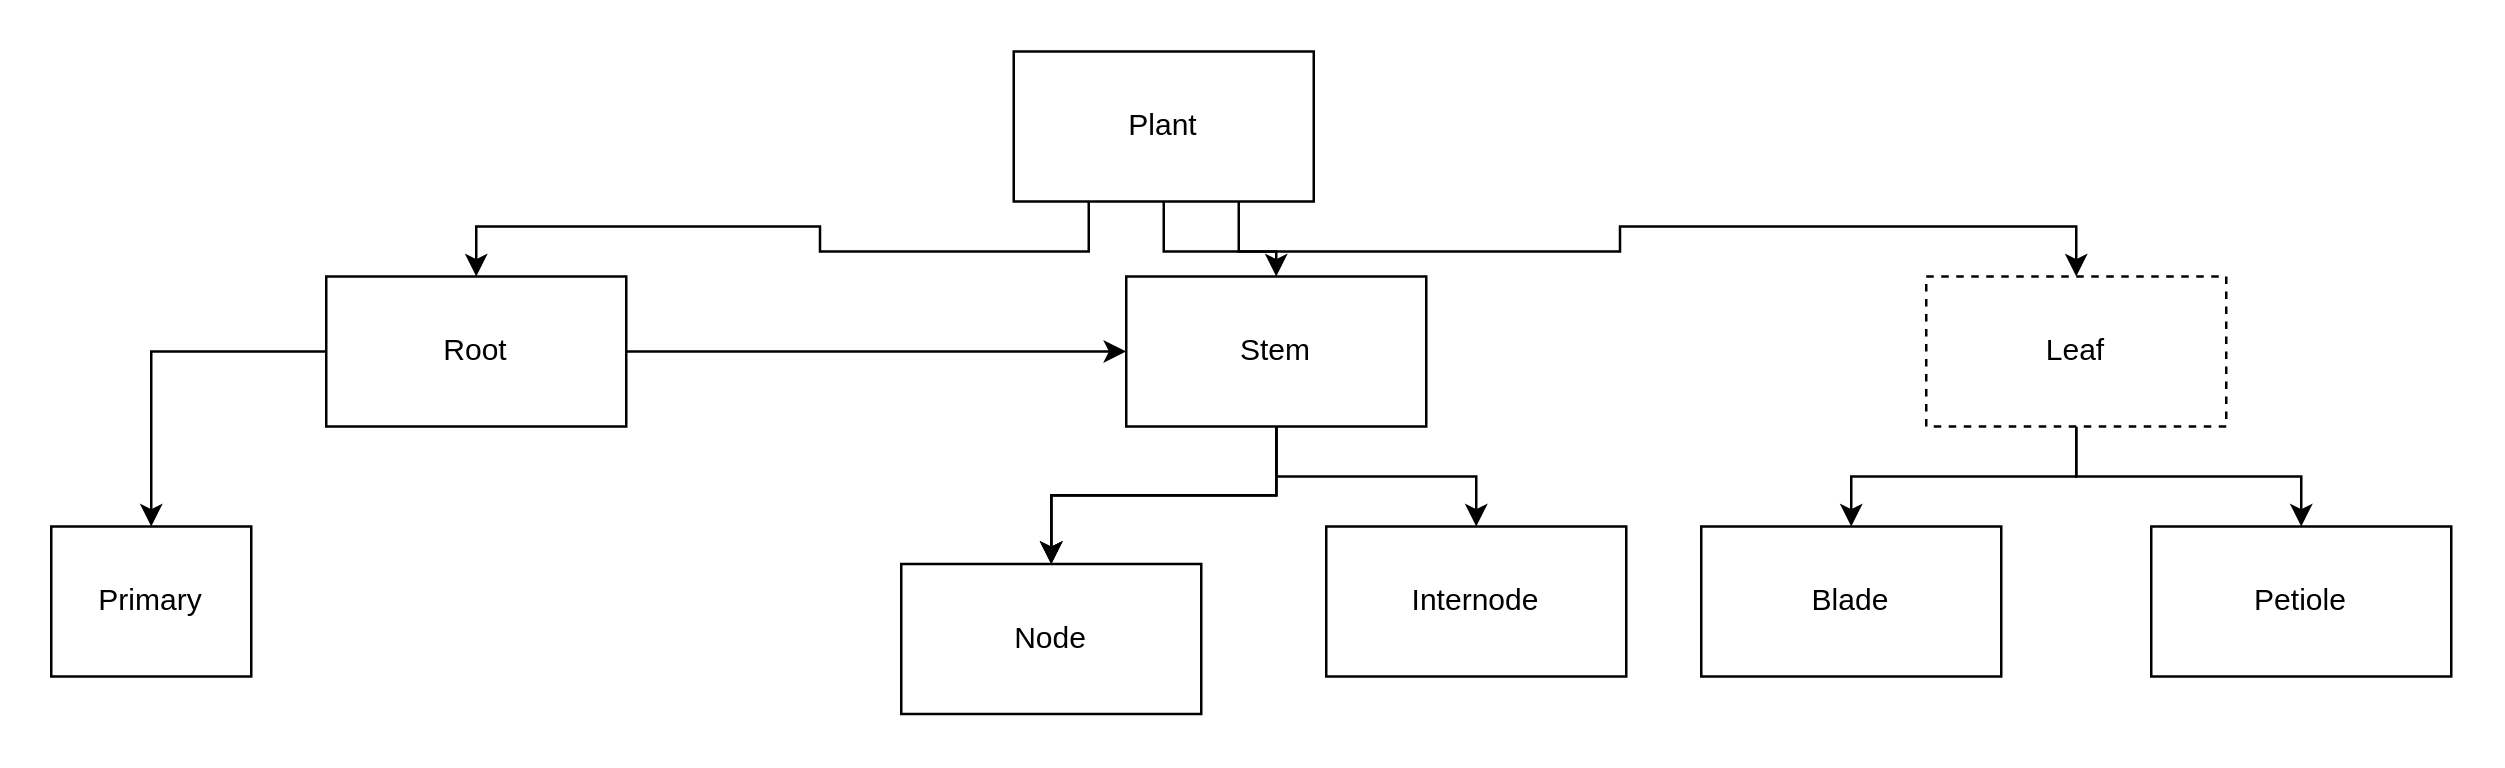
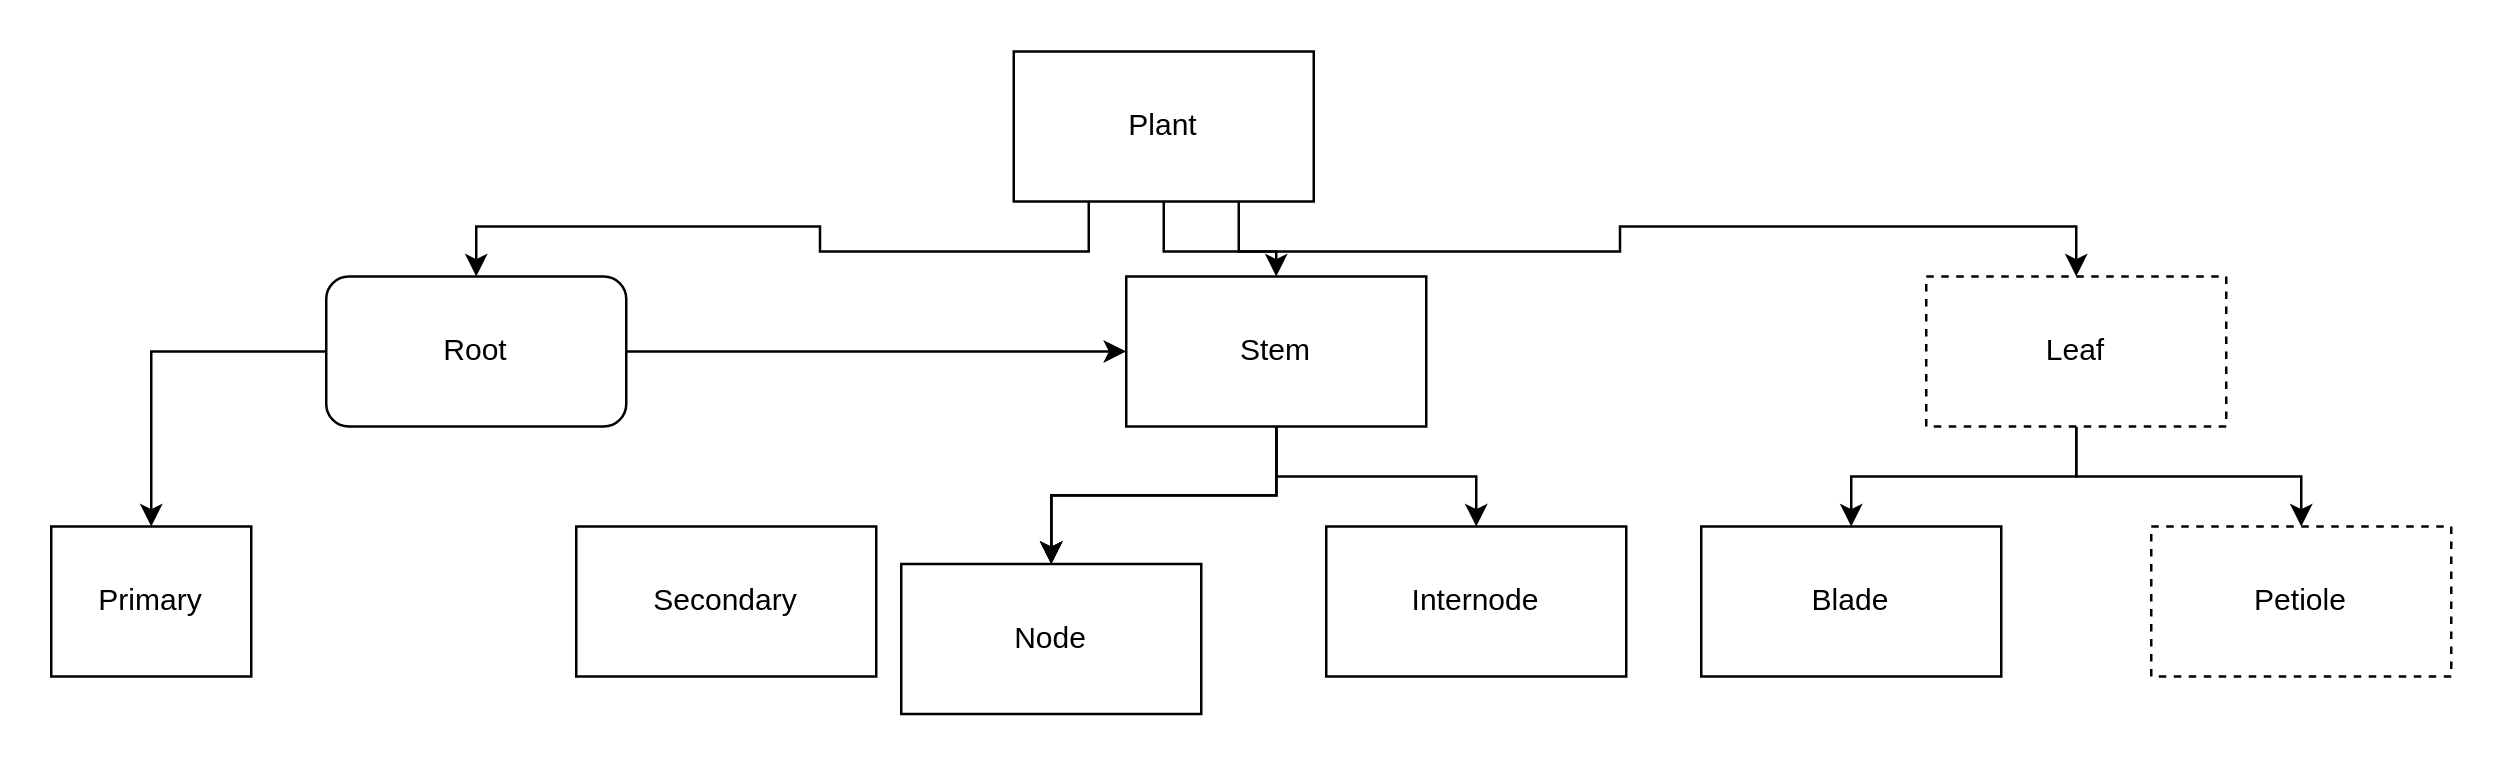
(476, 351) -> (476, 351)
none -> (726, 601)
(2301, 601) -> (2301, 601)
